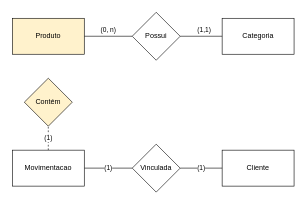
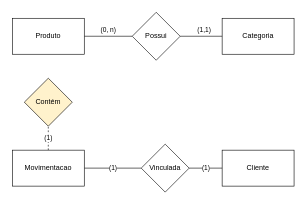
(48, 36) -> (48, 36)
(156, 168) -> (165, 168)
